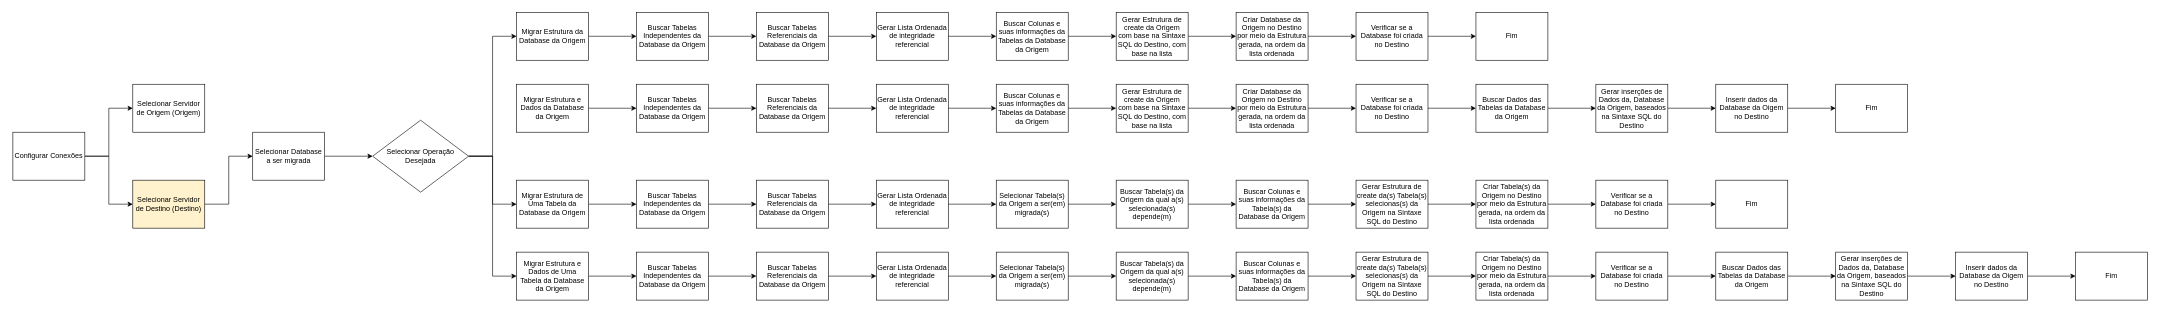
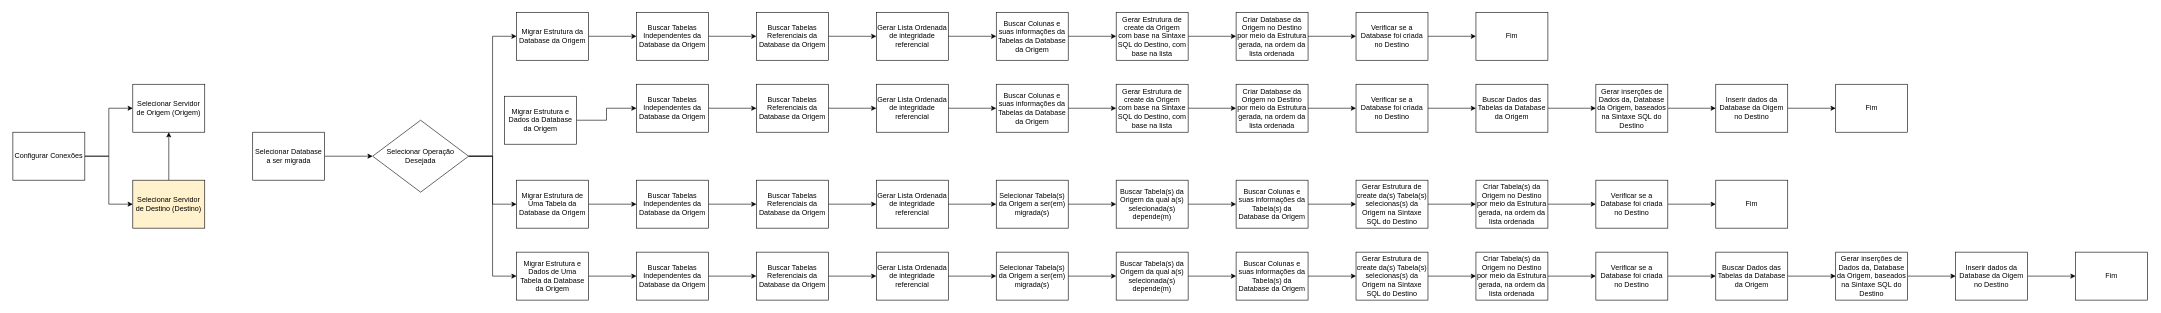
(552, 108) -> (540, 120)
(228, 204) -> (168, 137)
